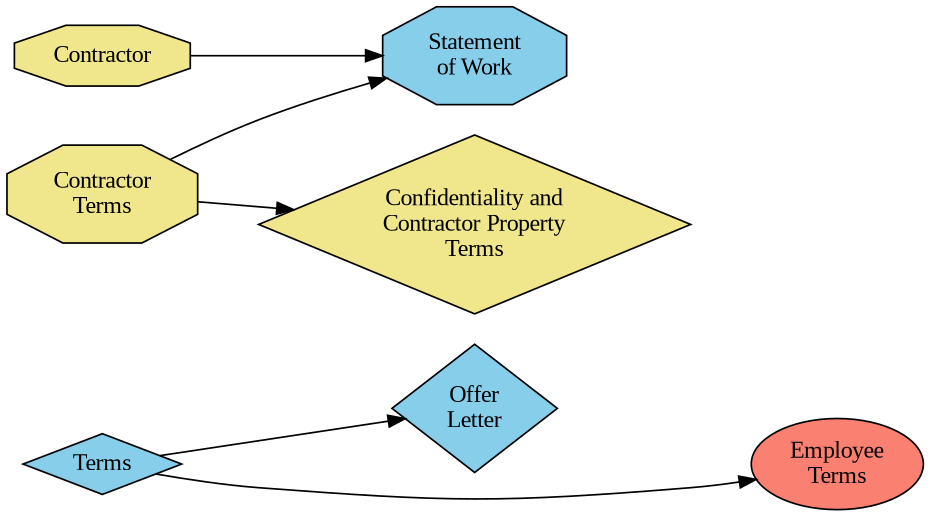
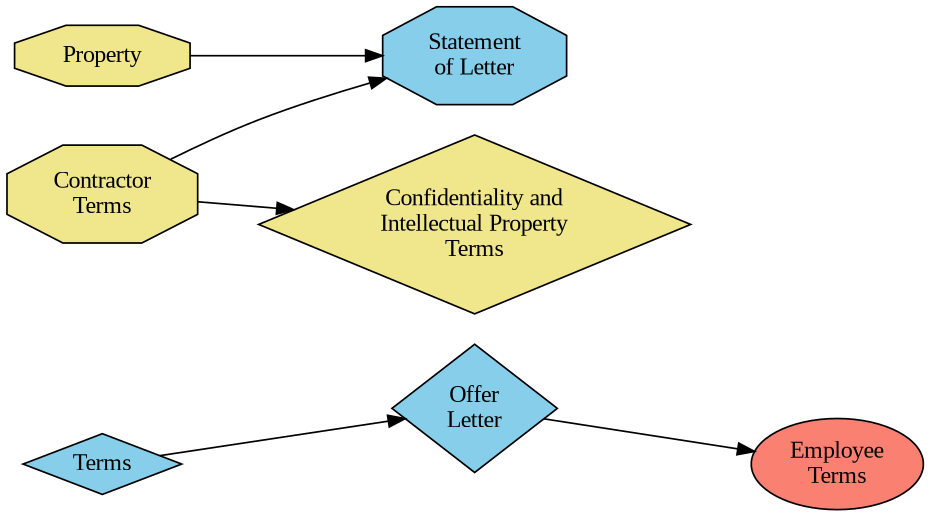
(102, 56) -> (102, 56)
(475, 56) -> (475, 56)
(475, 224) -> (475, 224)
(447, 498) -> (641, 434)
